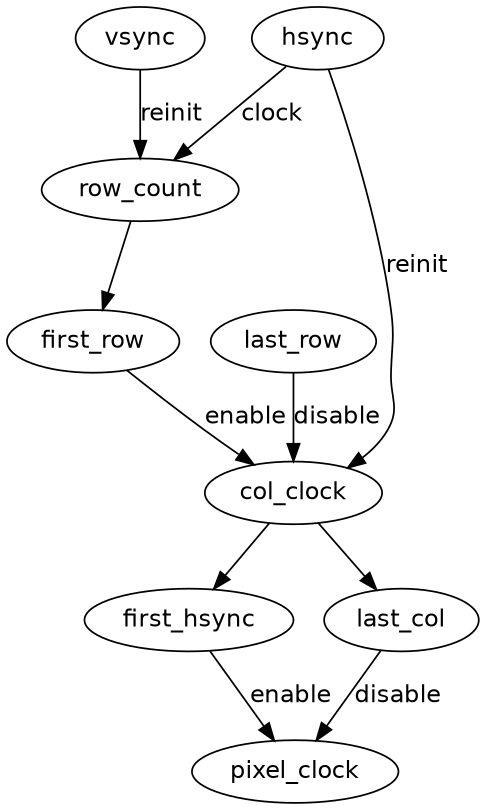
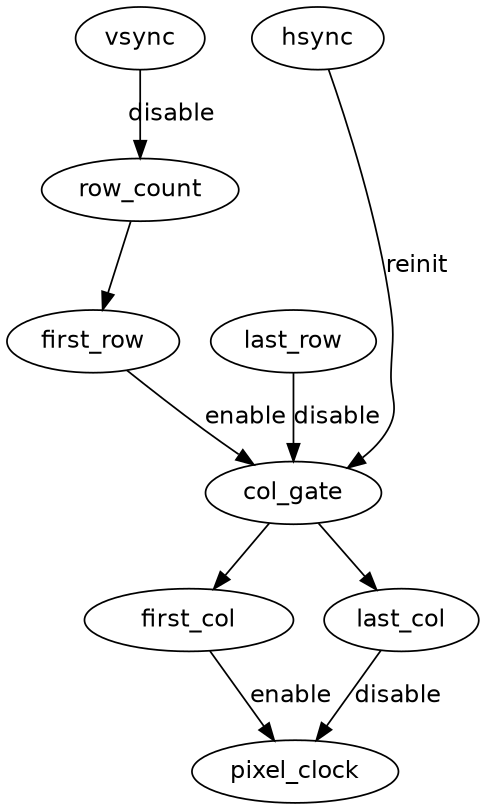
(237, 108) -> none
(172, 114) -> (172, 114)
(293, 493) -> (293, 493)
(189, 620) -> (189, 620)
